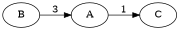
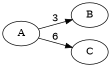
(124, 10) -> (55, 37)
(52, 15) -> (52, 25)
